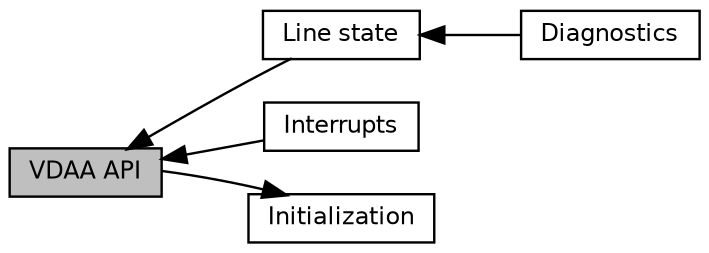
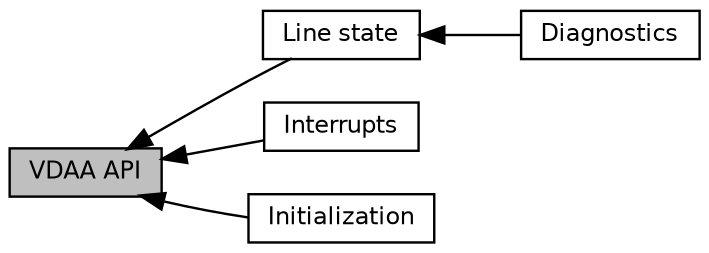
(213, 179) -> (206, 210)
